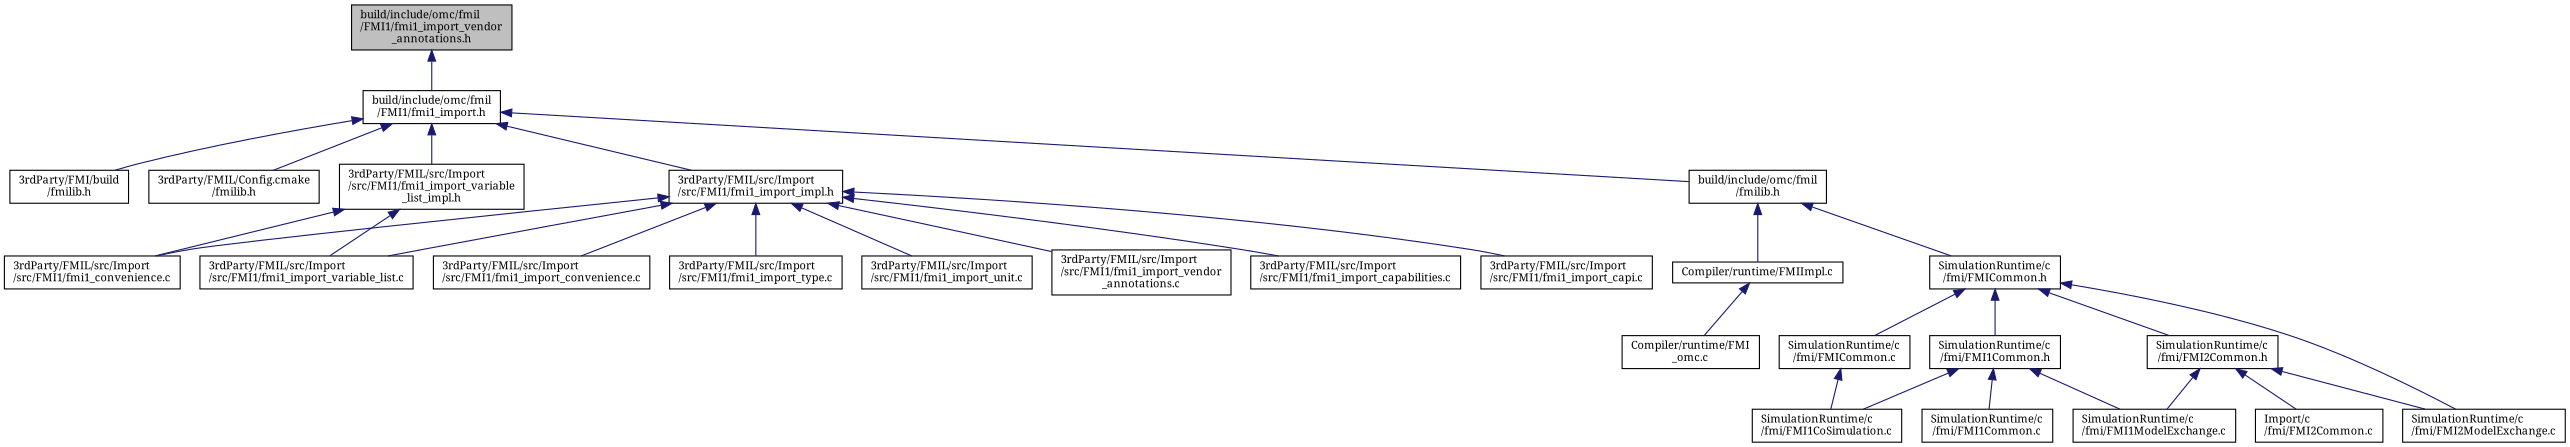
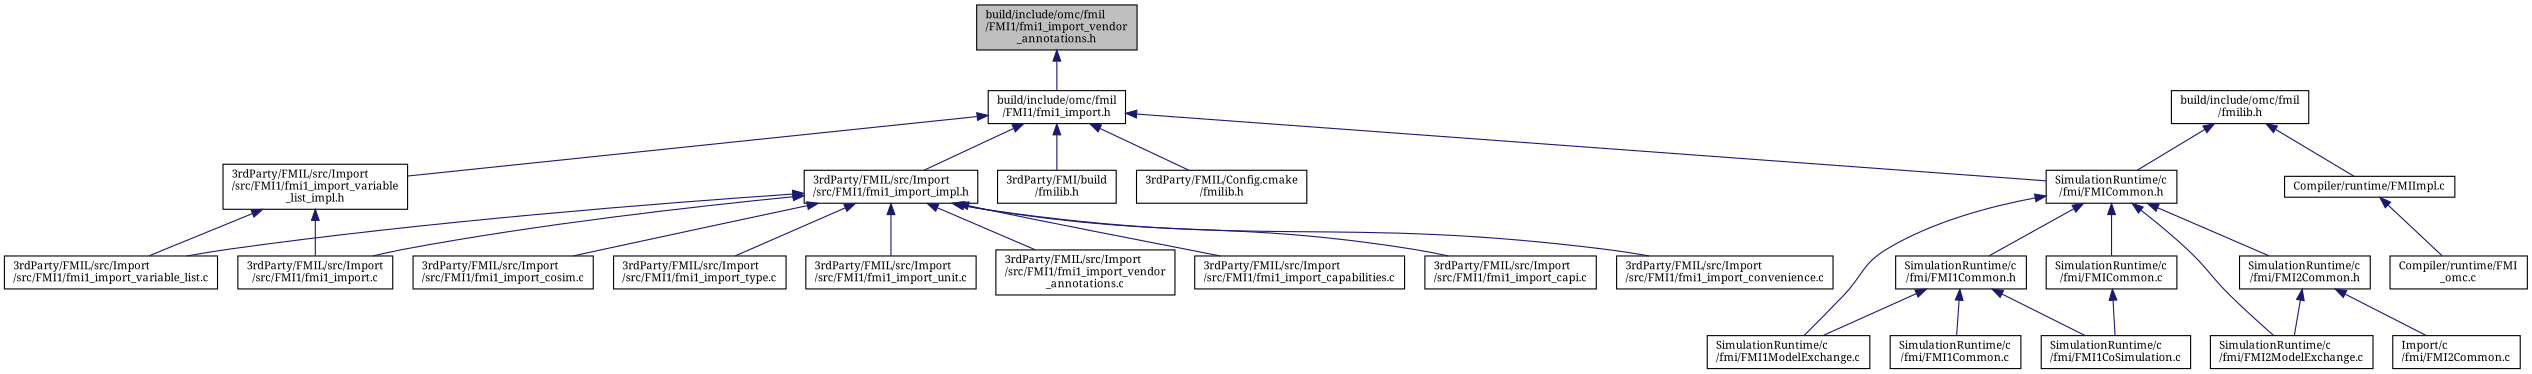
(1100, 147) -> (1591, 147)
(92, 272) -> (315, 272)
none -> (503, 272)
(2180, 393) -> (1903, 240)
